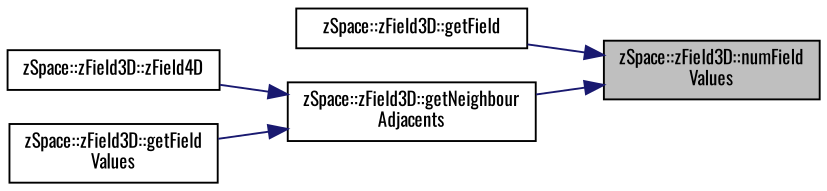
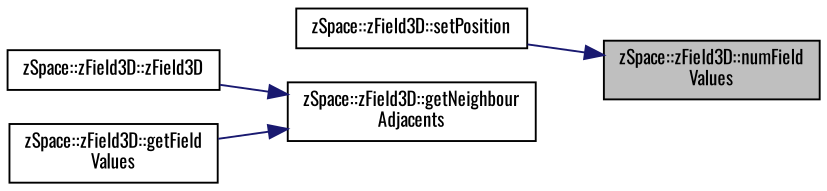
(412, 28) -> (412, 28)
(114, 70) -> (114, 70)
(561, 91) -> none
